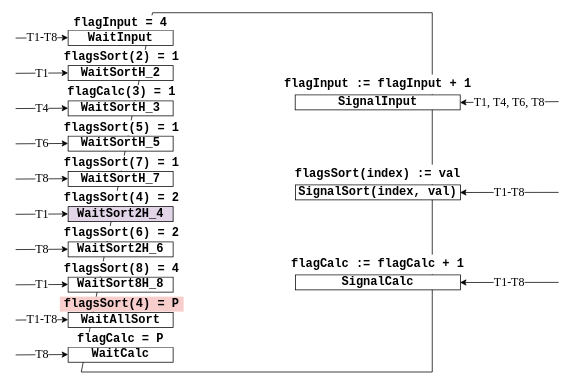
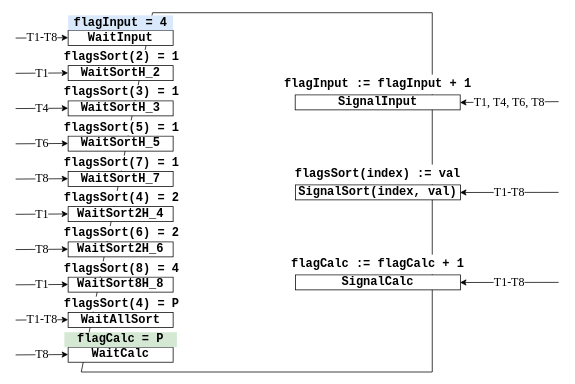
(120, 23) -> (120, 23)
(122, 93) -> (122, 93)
(120, 214) -> (120, 214)
(122, 304) -> (122, 304)
(120, 340) -> (120, 340)
